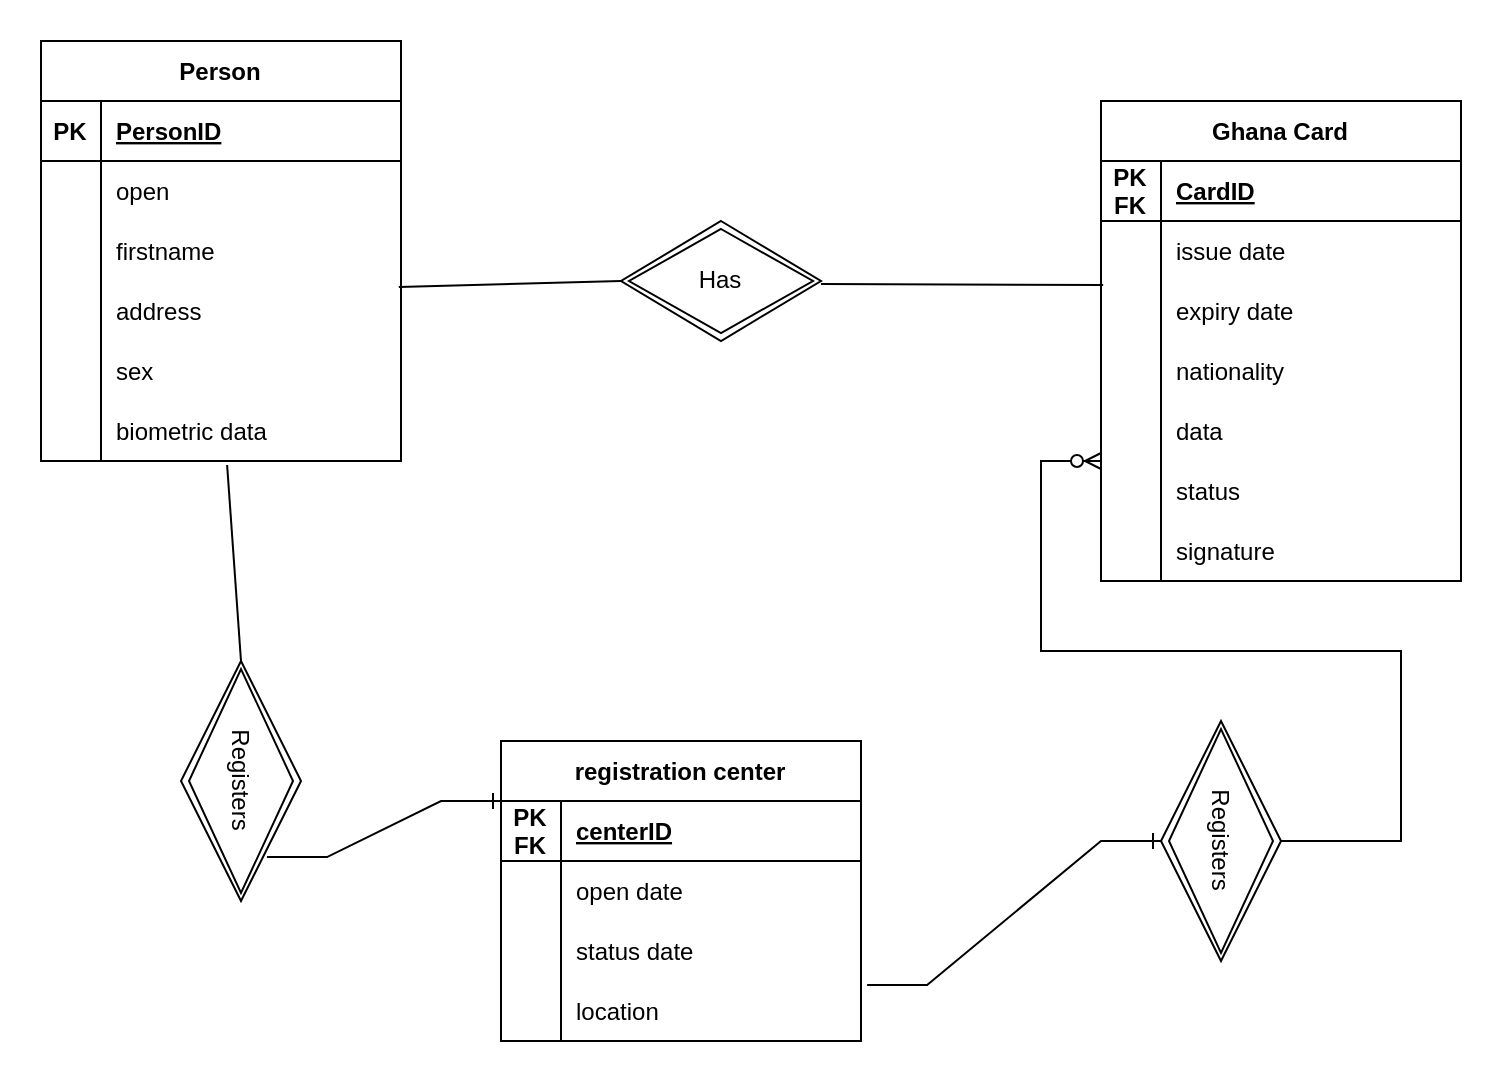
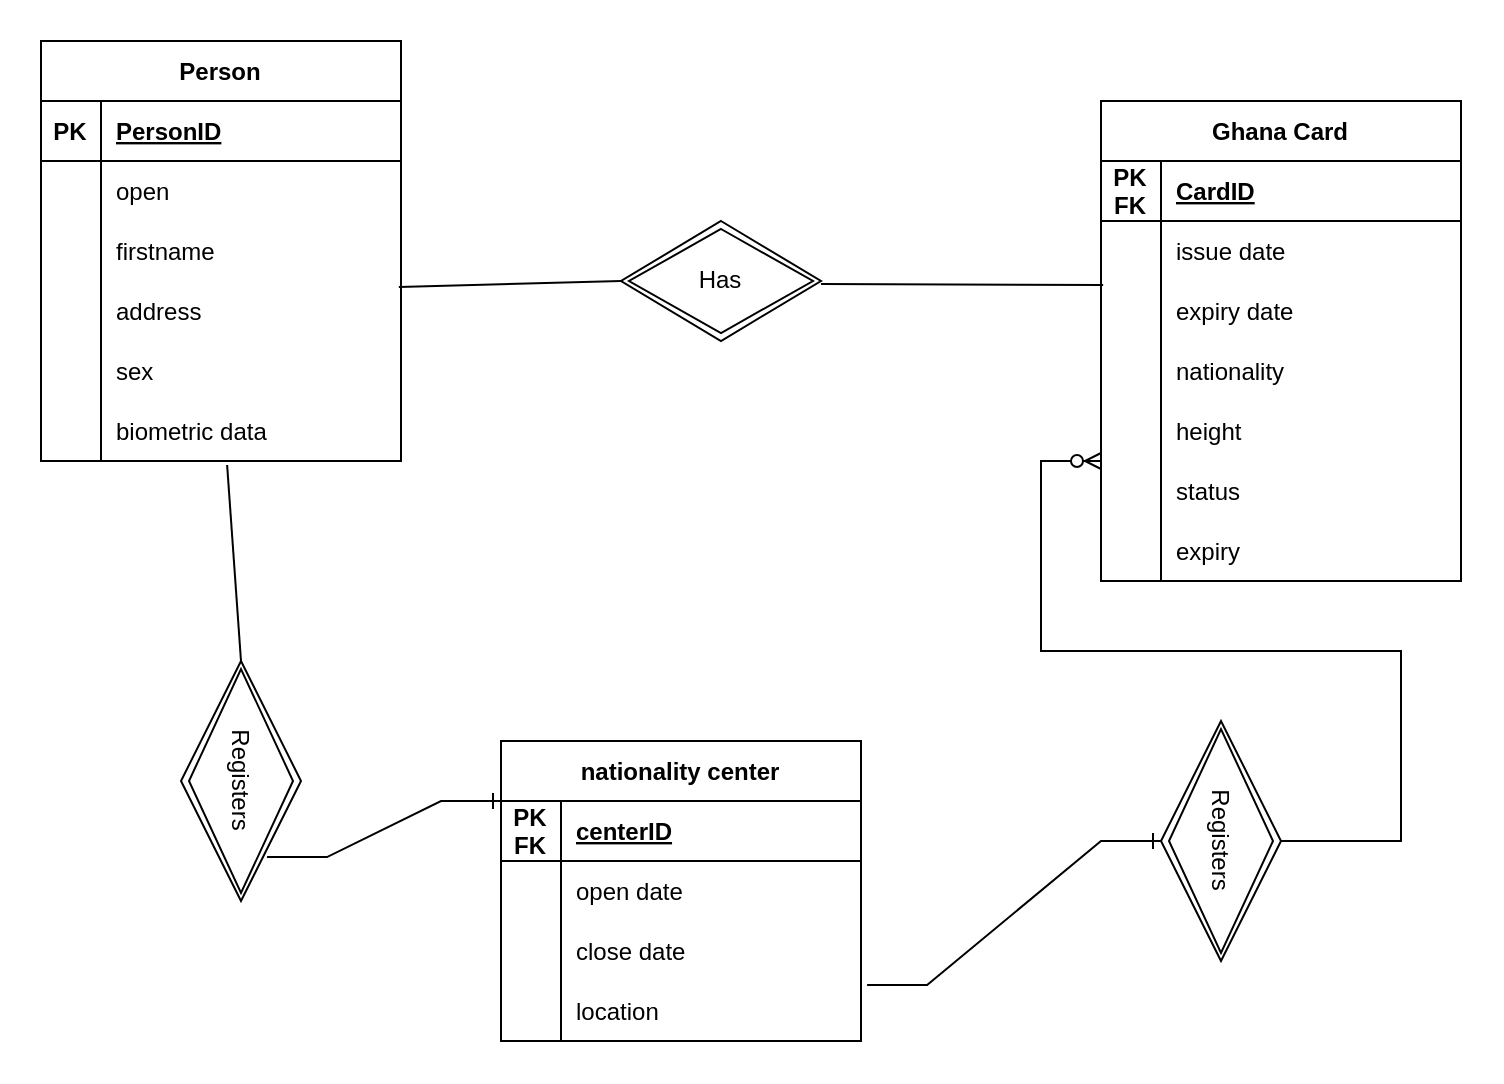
(1203, 432) -> (1213, 432)
(1233, 552) -> (1213, 552)
(680, 772) -> (680, 772)
(647, 952) -> (637, 952)
